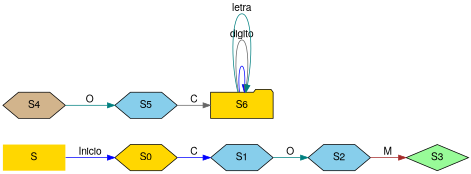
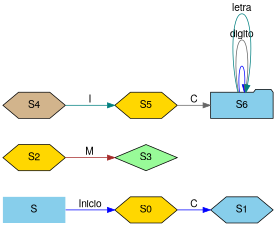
(90, 100) -> (90, 100)
(146, 105) -> (146, 105)
(242, 105) -> (242, 105)
(34, 158) -> (34, 210)
(287, 158) -> none
(339, 158) -> (34, 158)
